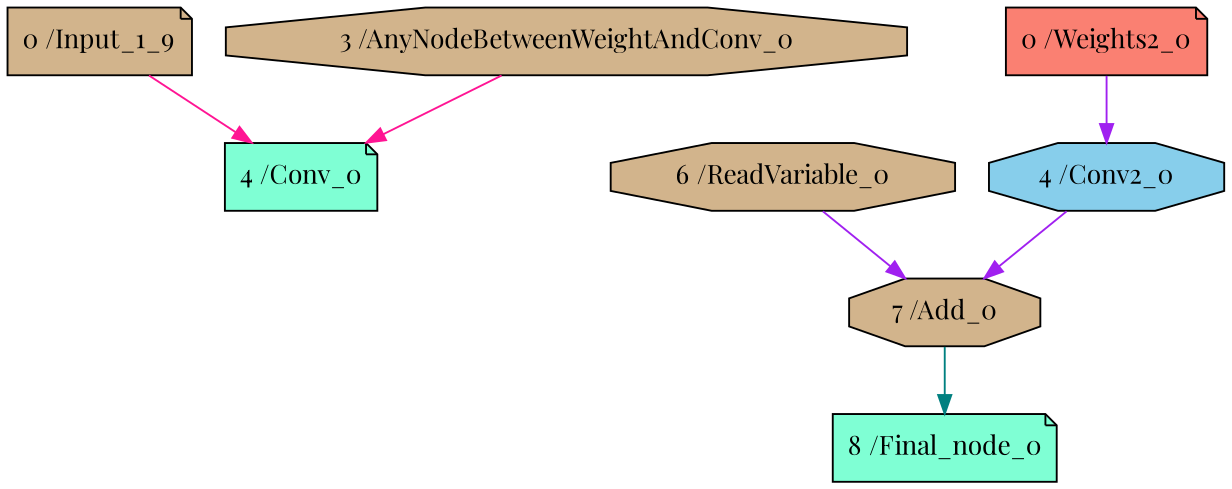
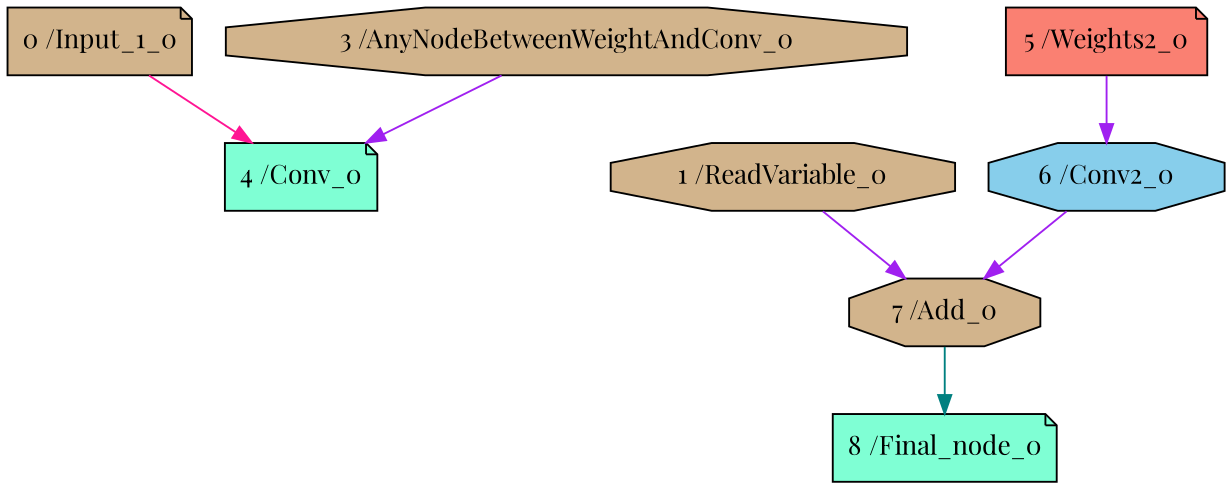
(100, 41) -> (100, 41)
(1107, 41) -> (1107, 41)
(442, 105) -> (442, 105)
(783, 177) -> (783, 177)
(1107, 177) -> (1107, 177)
